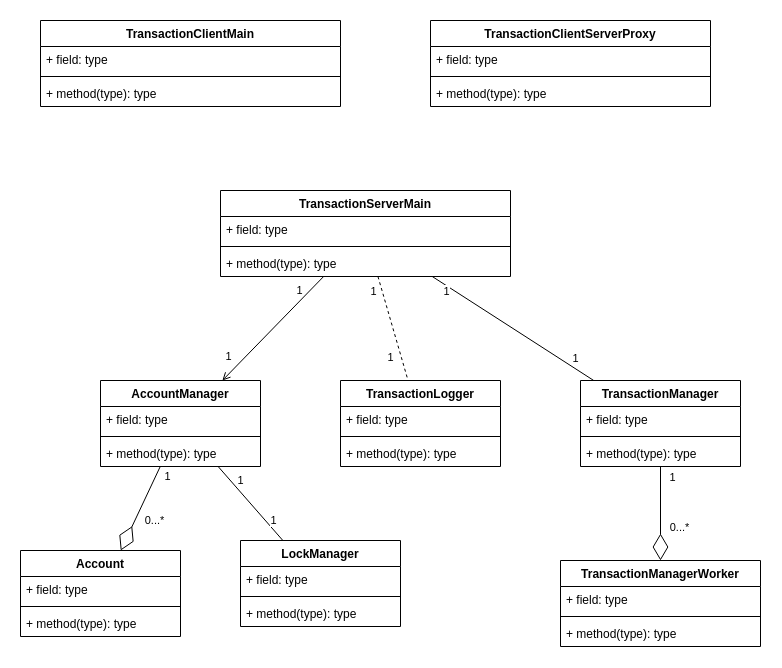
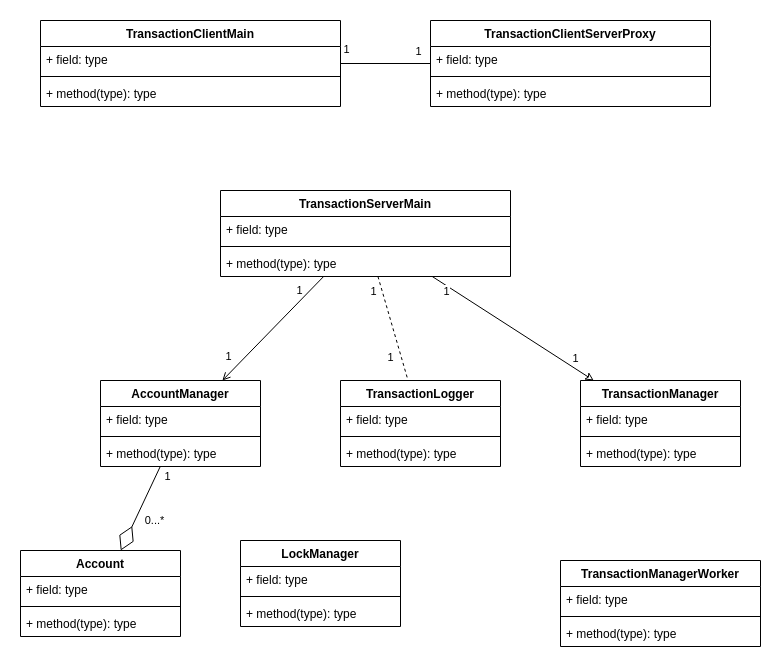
none -> (386, 64)
(589, 377) -> (587, 376)
(661, 501) -> none
(251, 504) -> none
